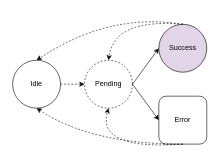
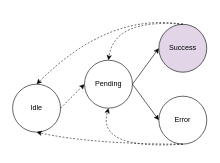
(36, 84) -> (36, 108)
(108, 84) -> (108, 84)
(183, 120) -> (183, 120)
